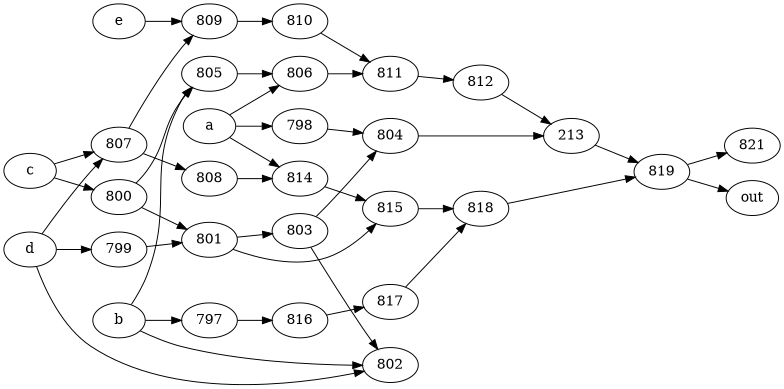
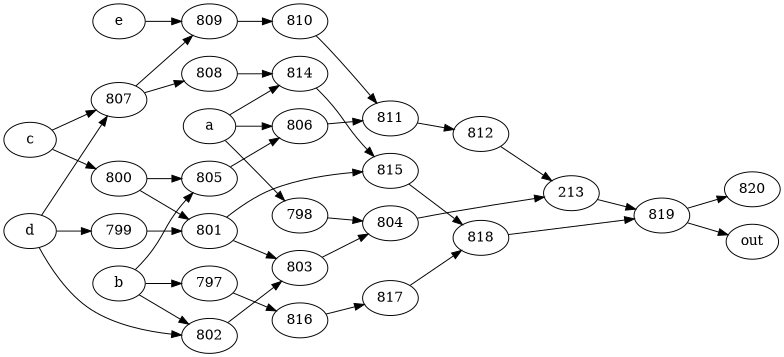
(752, 146) -> (752, 189)
(341, 295) -> (249, 307)
